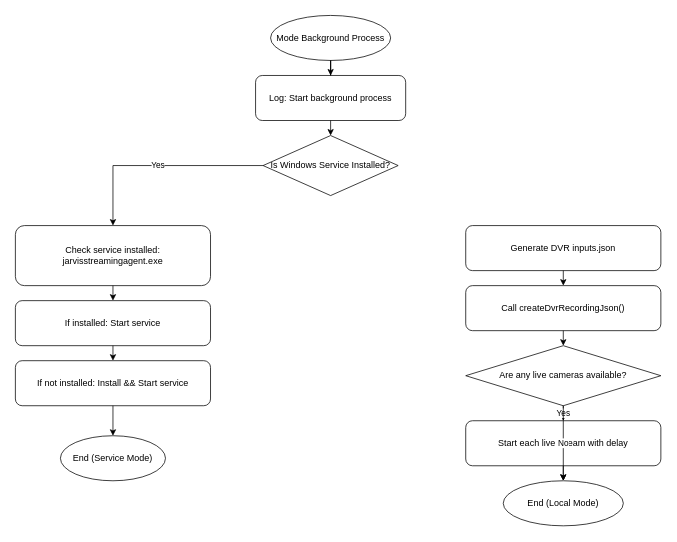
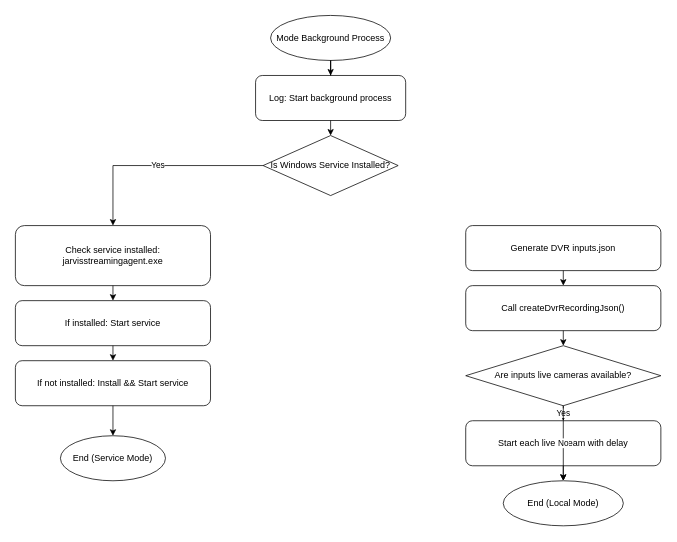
(563, 375) -> (563, 375)
